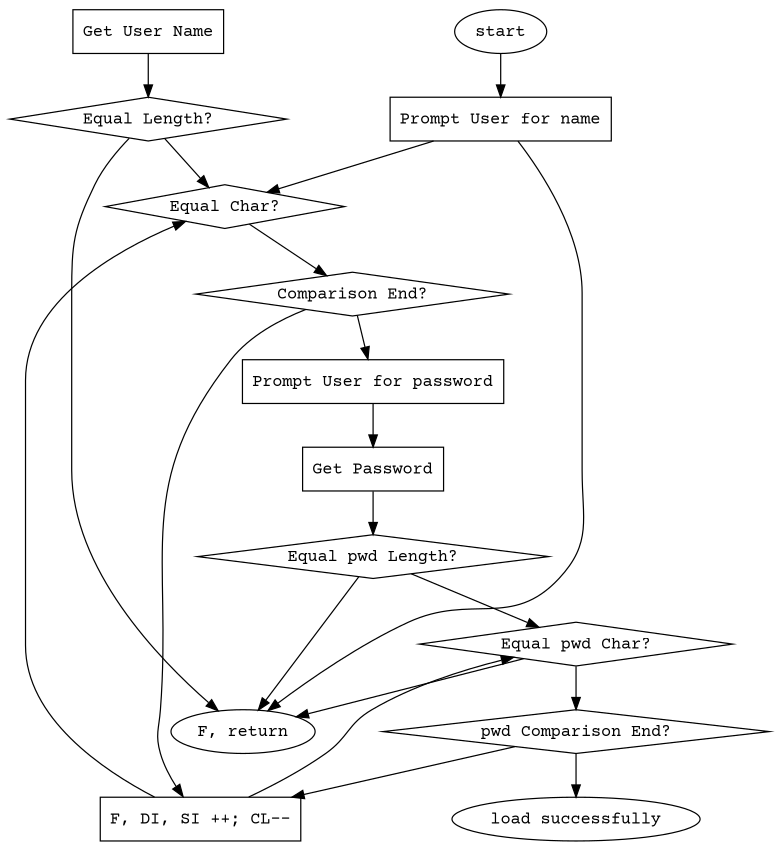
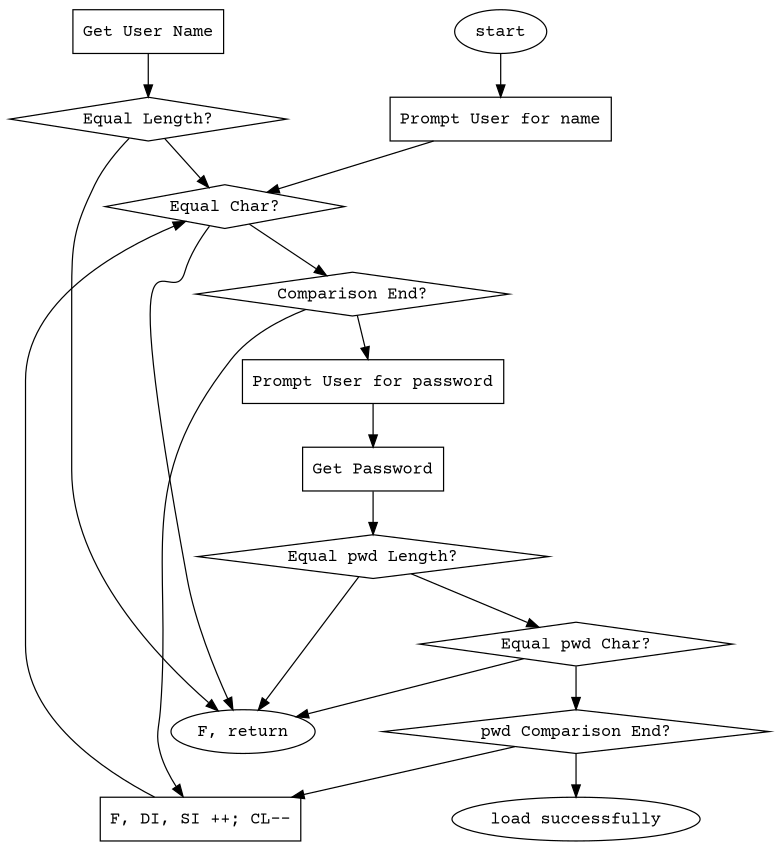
(584, 513) -> (165, 452)
(366, 713) -> none
